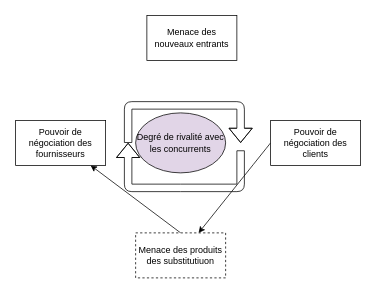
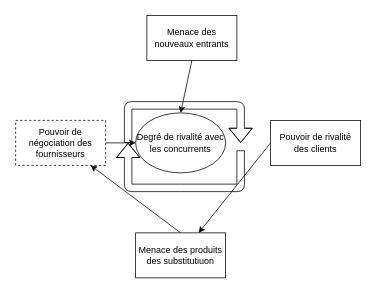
none -> (187, 83)
(60, 143) -> (60, 143)
none -> (113, 143)
(180, 143) -> (180, 143)
(315, 143) -> (315, 143)
(180, 255) -> (180, 255)
